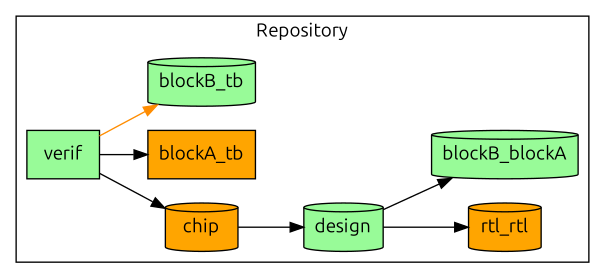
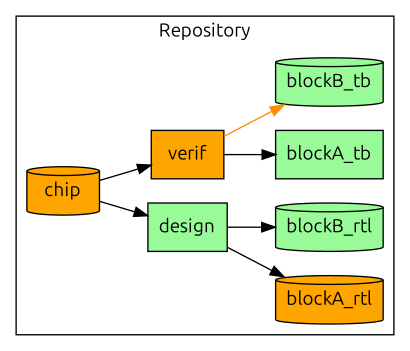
(63, 155) -> (188, 155)
(202, 155) -> (329, 155)
(505, 155) -> (329, 227)
(126, 188) -> (119, 175)
(344, 227) -> (188, 227)
(505, 227) -> (329, 300)
